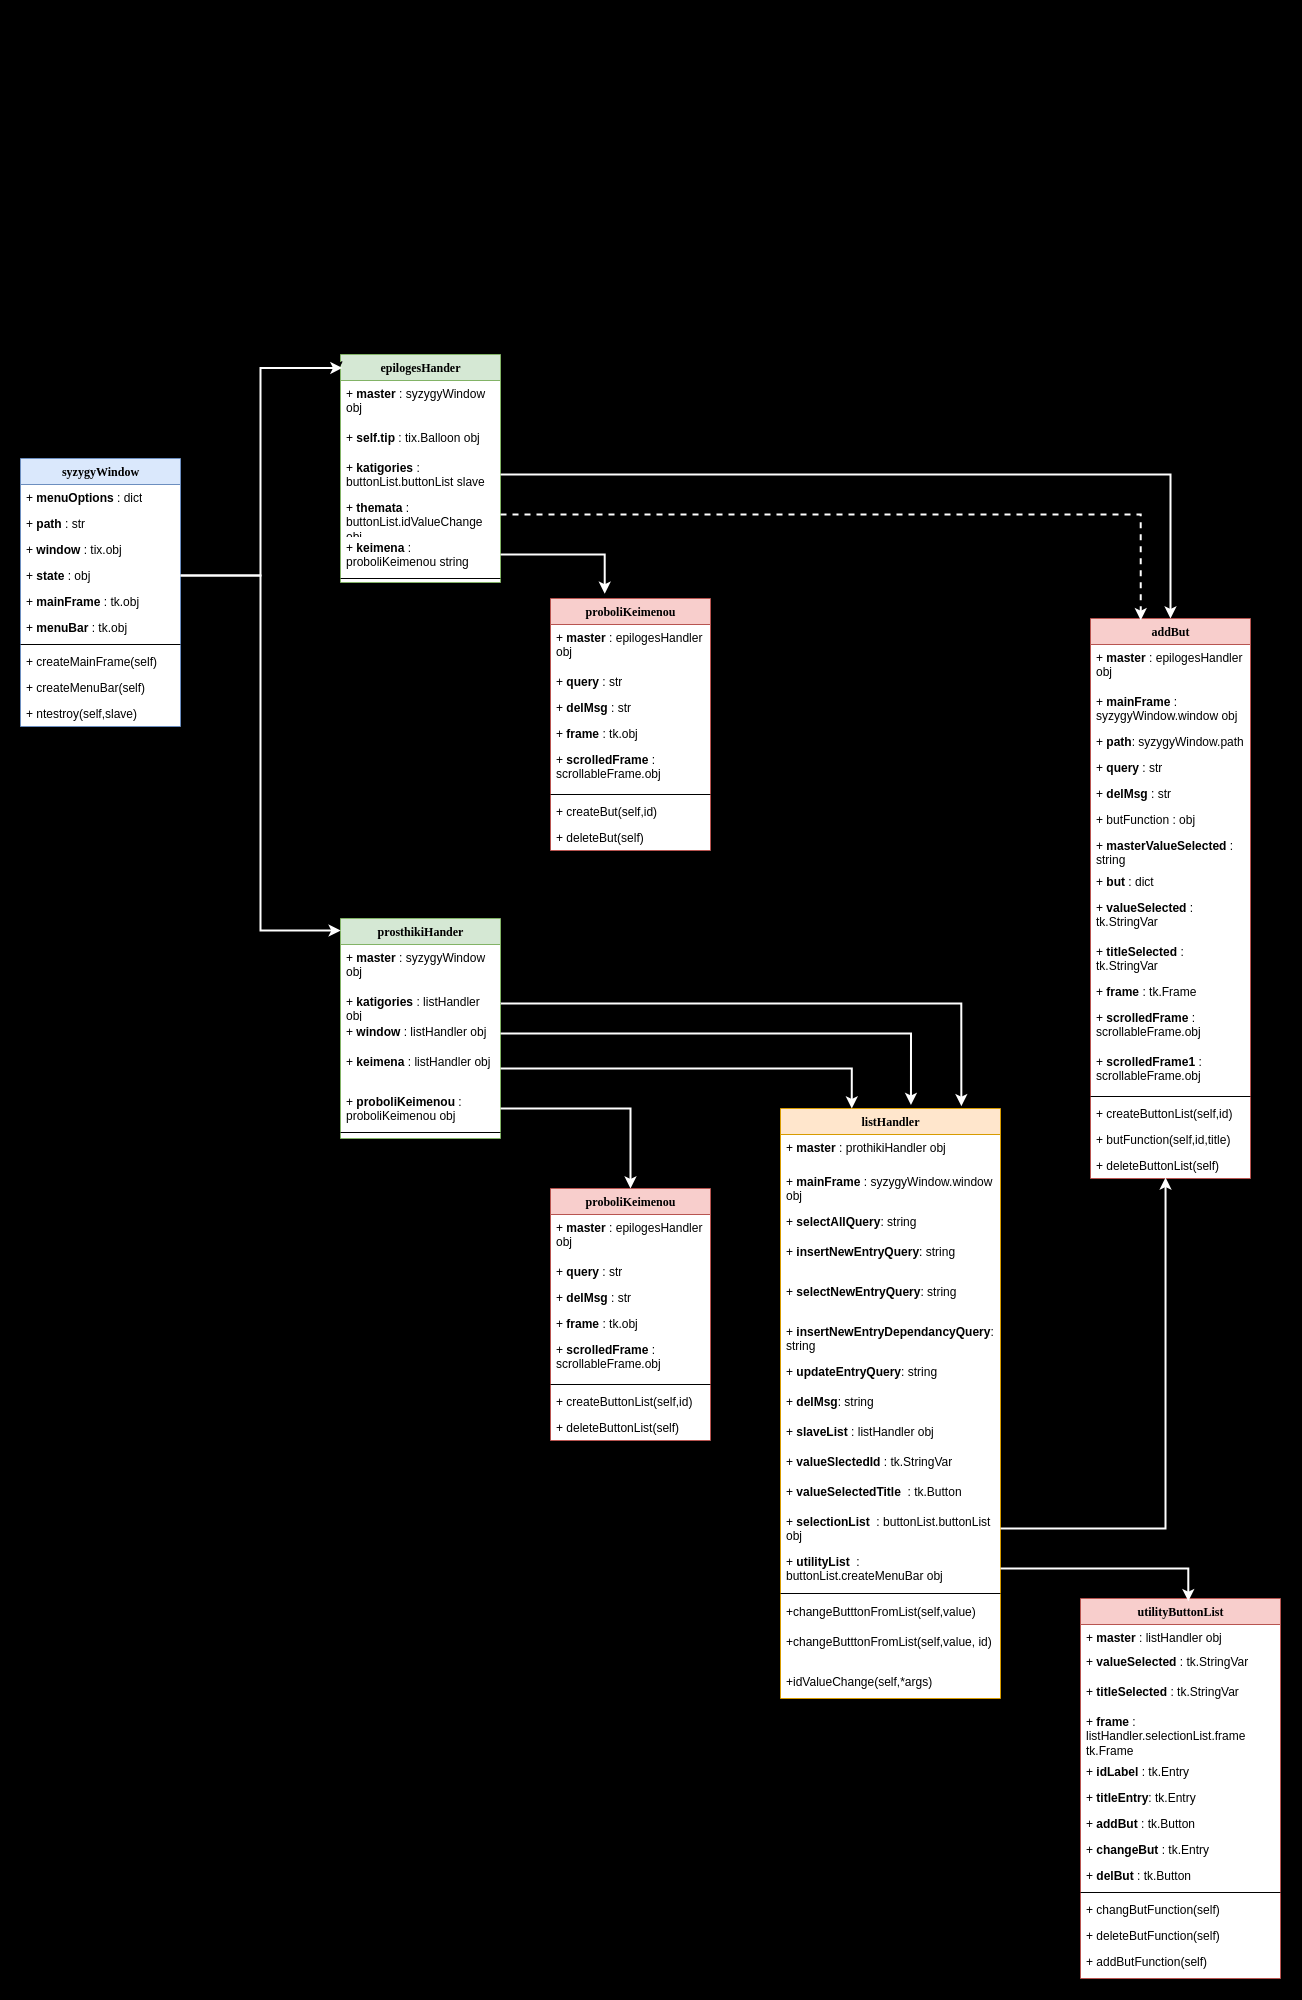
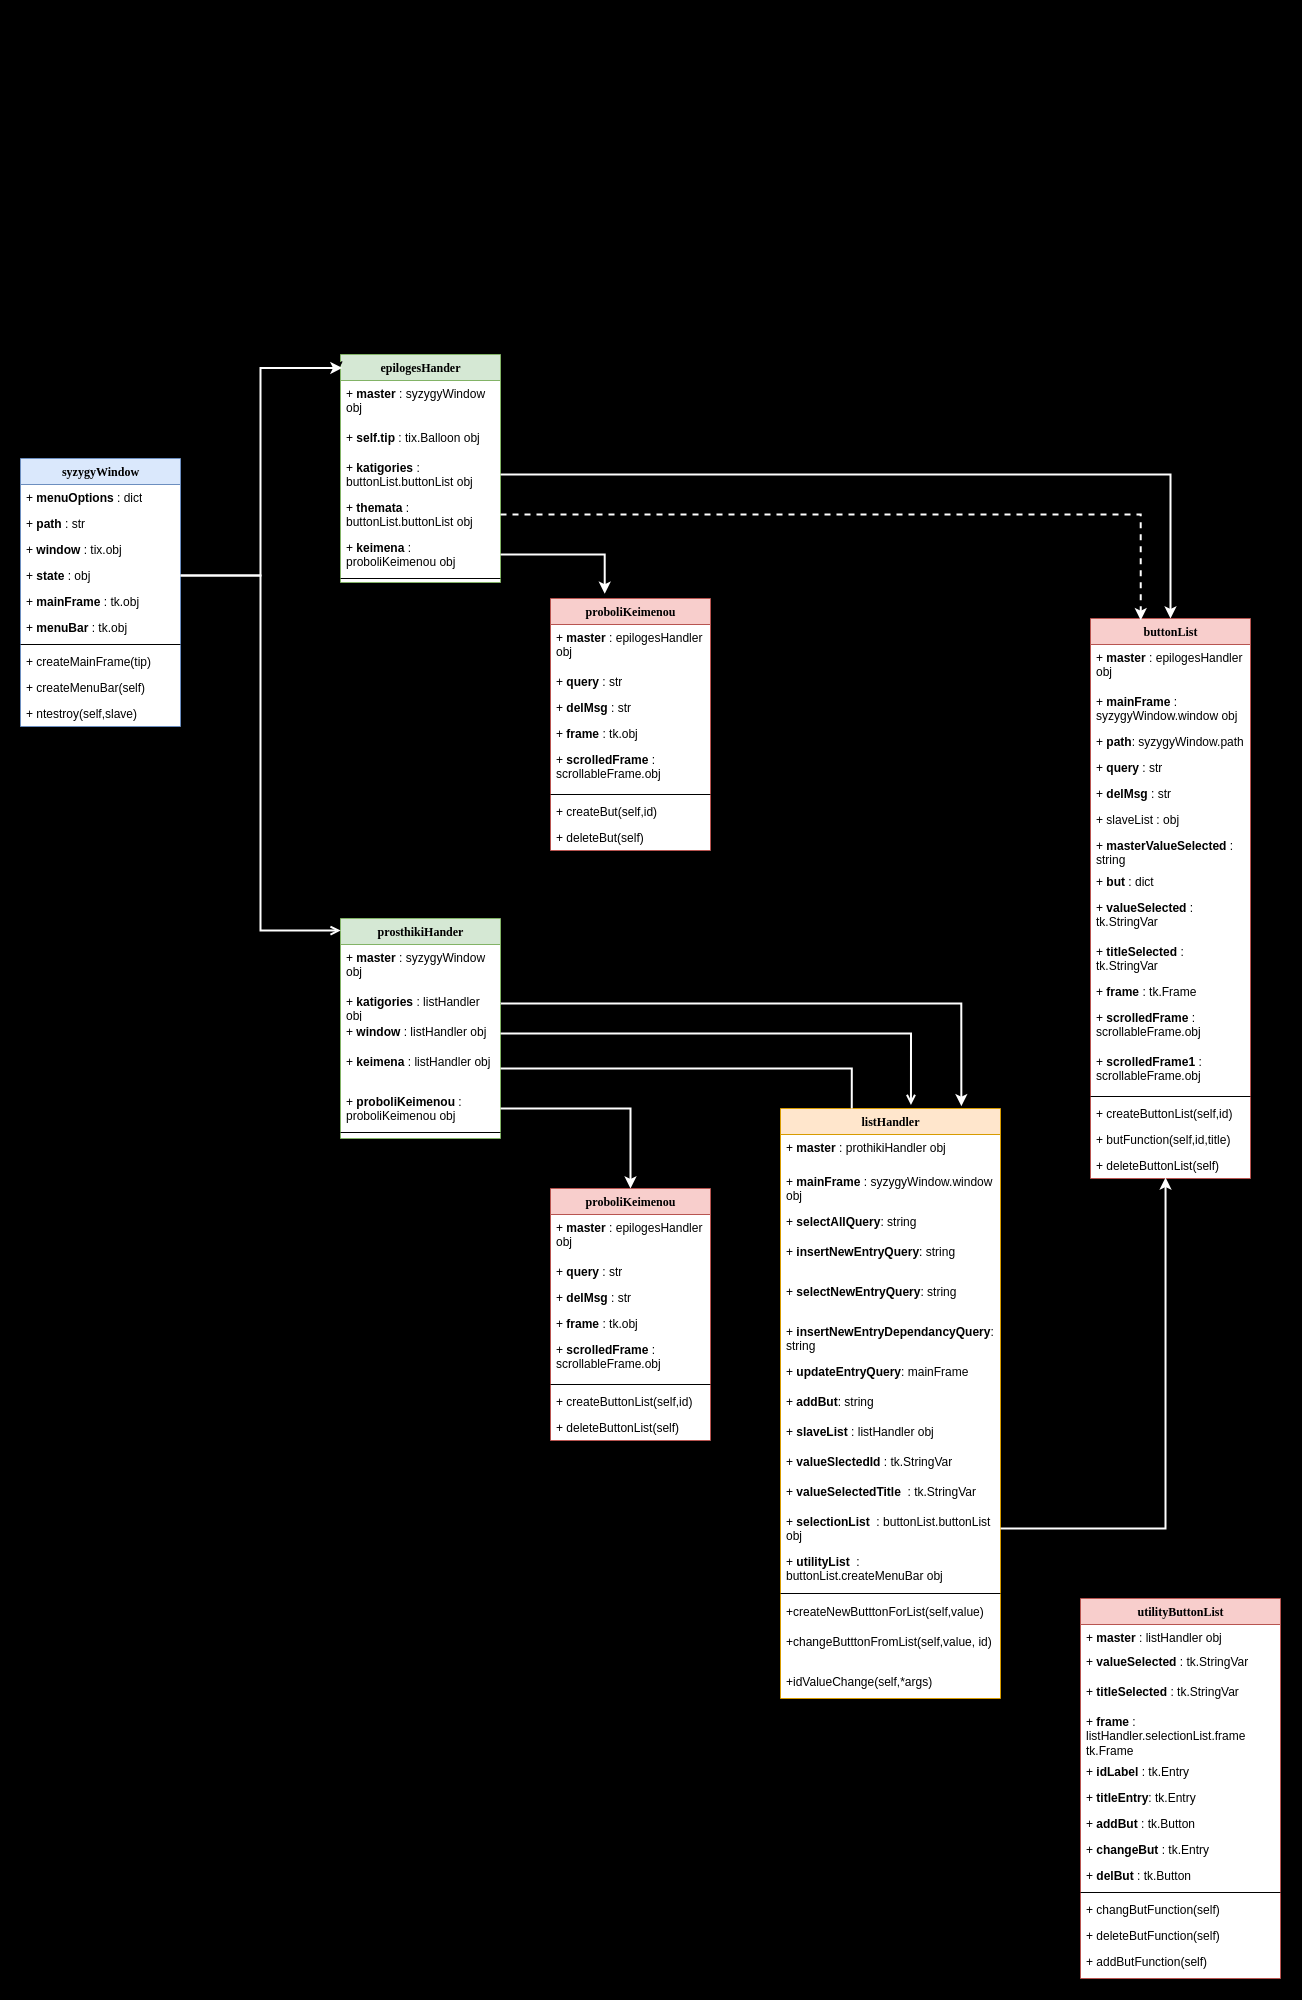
(422, 476) -> (422, 476)
(422, 516) -> (422, 516)
(422, 556) -> (422, 556)
(1171, 633) -> (1171, 633)
(99, 663) -> (96, 663)
(1153, 821) -> (1144, 821)
(330, 931) -> (331, 931)
(911, 1094) -> (911, 1095)
(852, 1098) -> (852, 1101)
(868, 1373) -> (878, 1373)
(832, 1403) -> (834, 1403)
(883, 1493) -> (892, 1500)
(1106, 1569) -> none
(892, 1620) -> (892, 1620)
